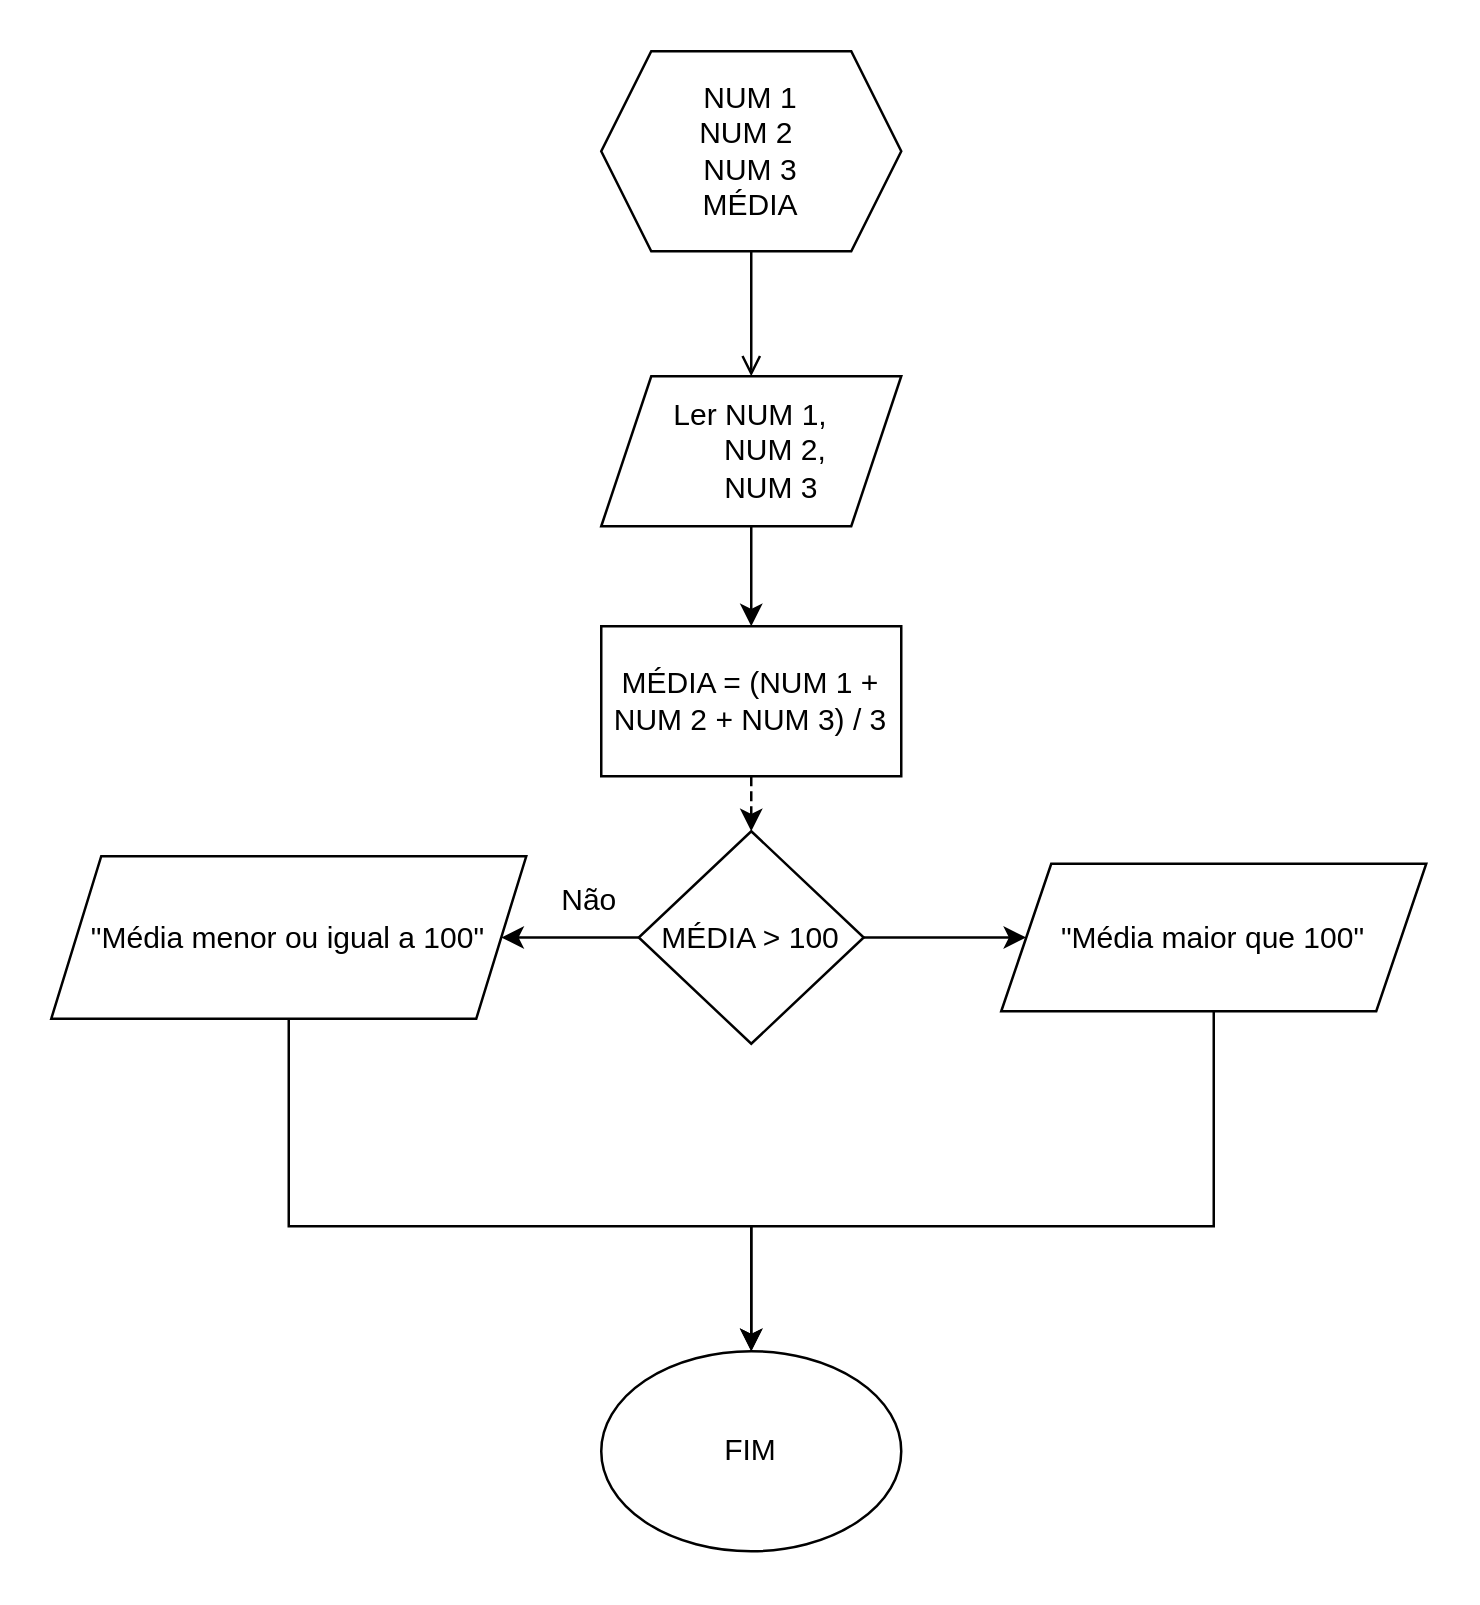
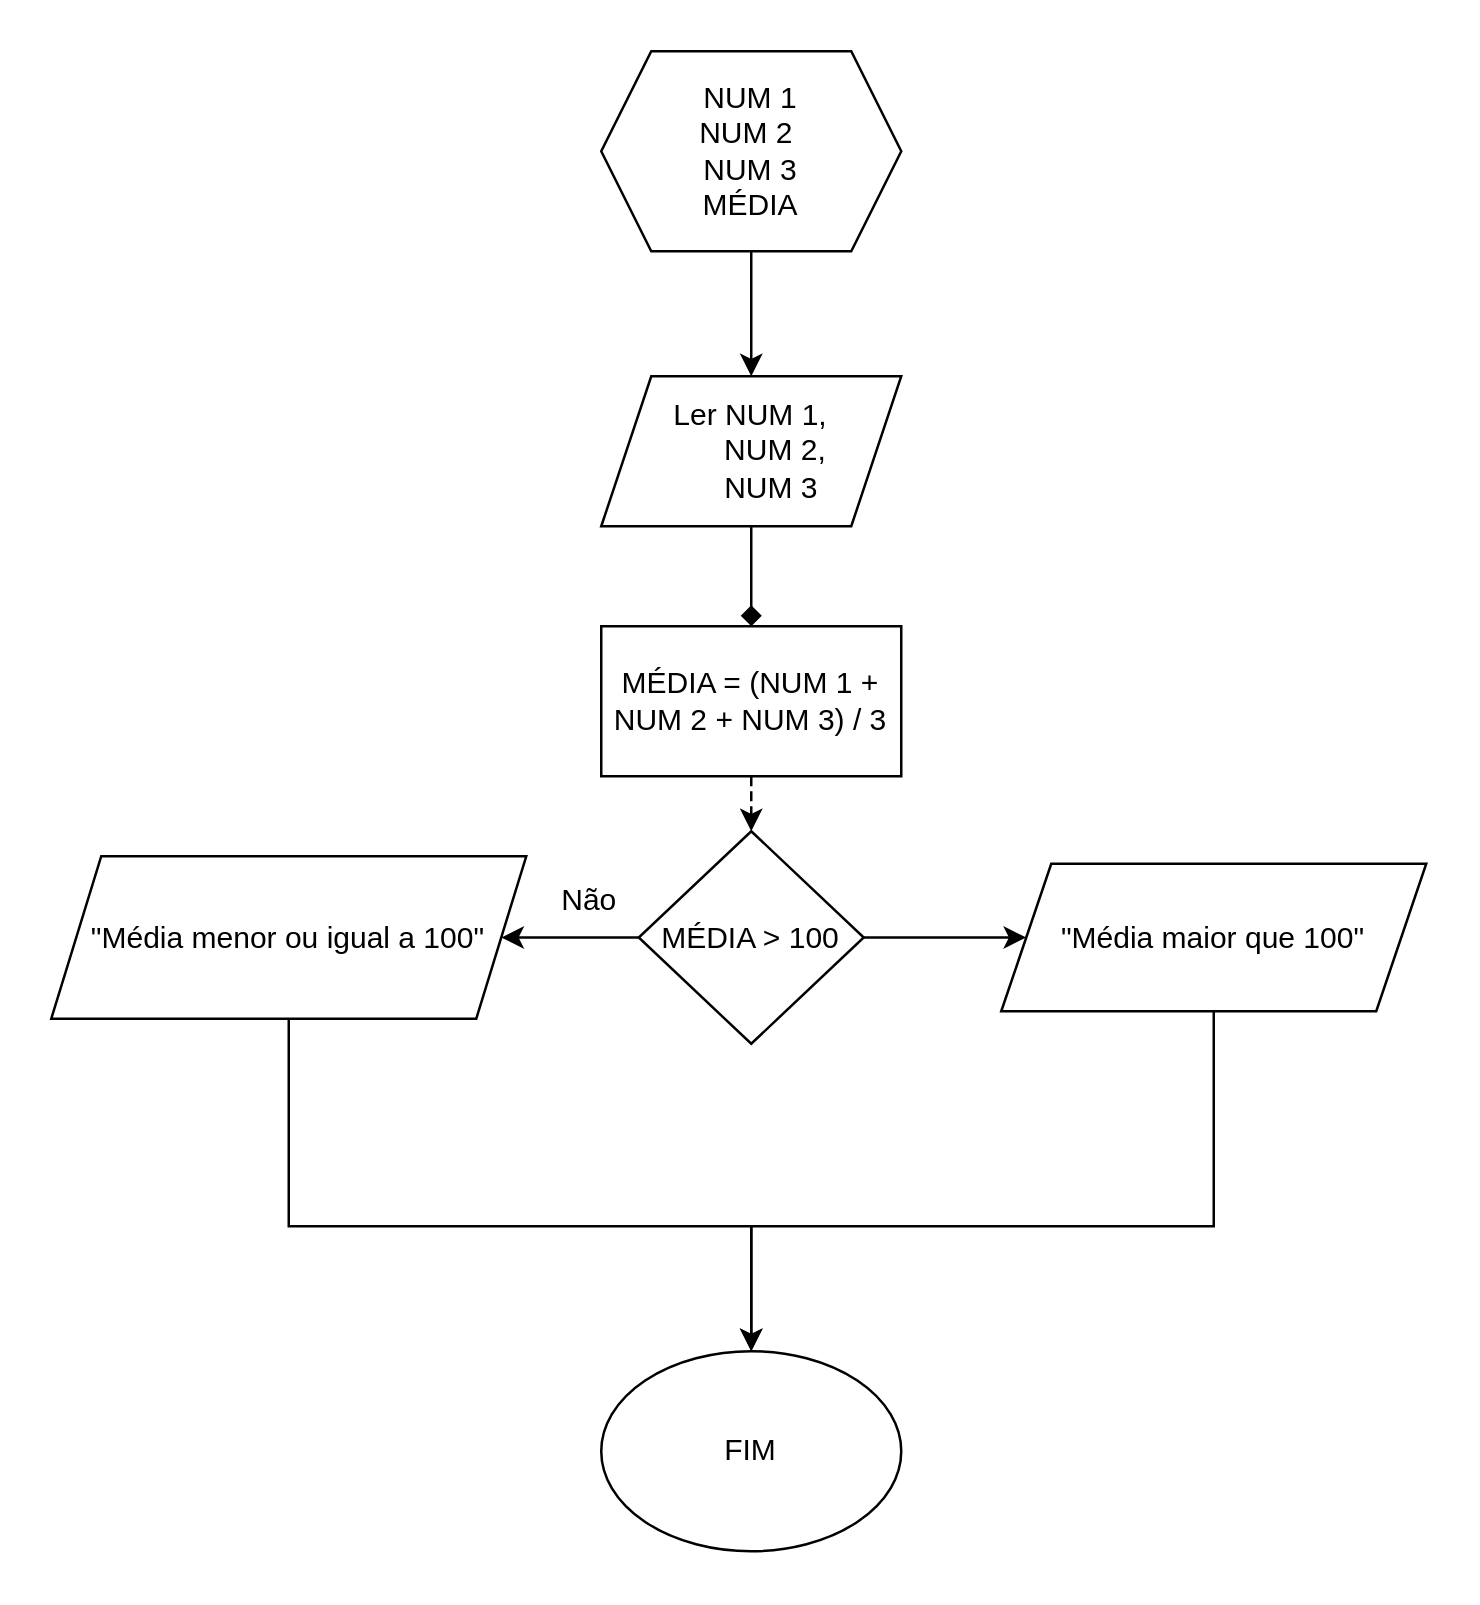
(751, 362) -> (751, 358)
(751, 607) -> (751, 606)
